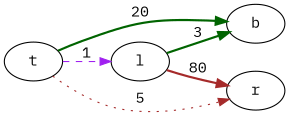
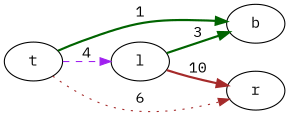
(140, 12) -> (140, 12)
(87, 53) -> (87, 53)
(198, 69) -> (198, 69)
(140, 99) -> (140, 99)
